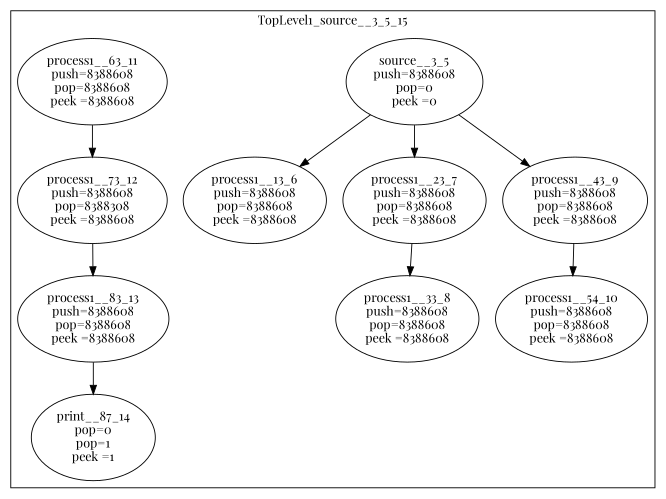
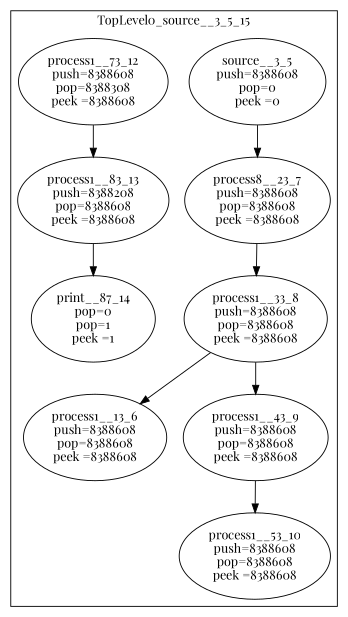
(333, 21) -> (174, 21)
(92, 82) -> none
(339, 138) -> (179, 376)
(491, 138) -> (256, 374)
(415, 200) -> (258, 200)
(93, 319) -> (93, 200)
(572, 319) -> (255, 556)
